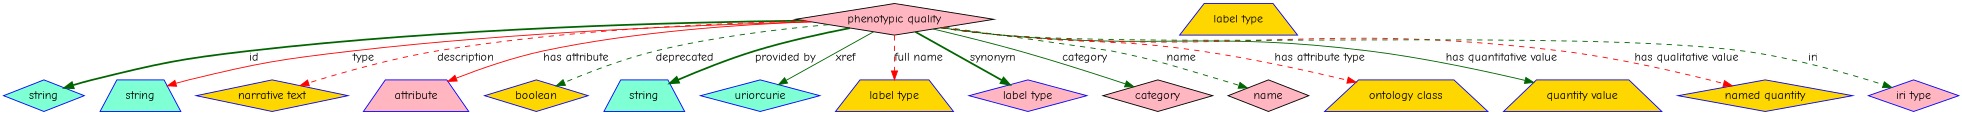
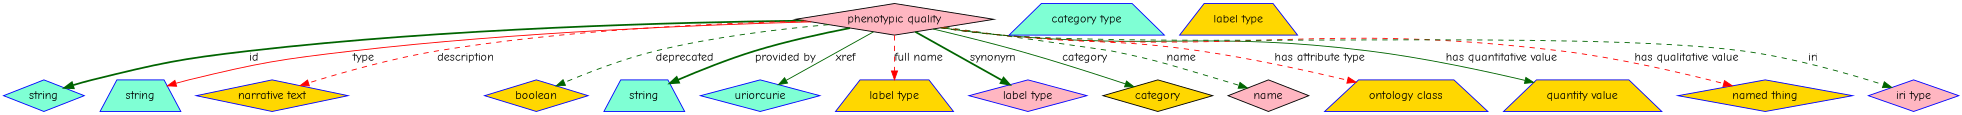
none -> (1087, 19)
(416, 96) -> none
(1158, 96) -> (1158, 96)
(1765, 96) -> (1765, 96)
